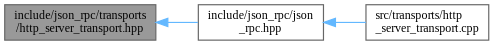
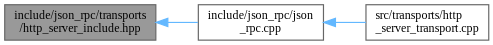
(80, 22) -> (80, 22)
(261, 22) -> (261, 22)
